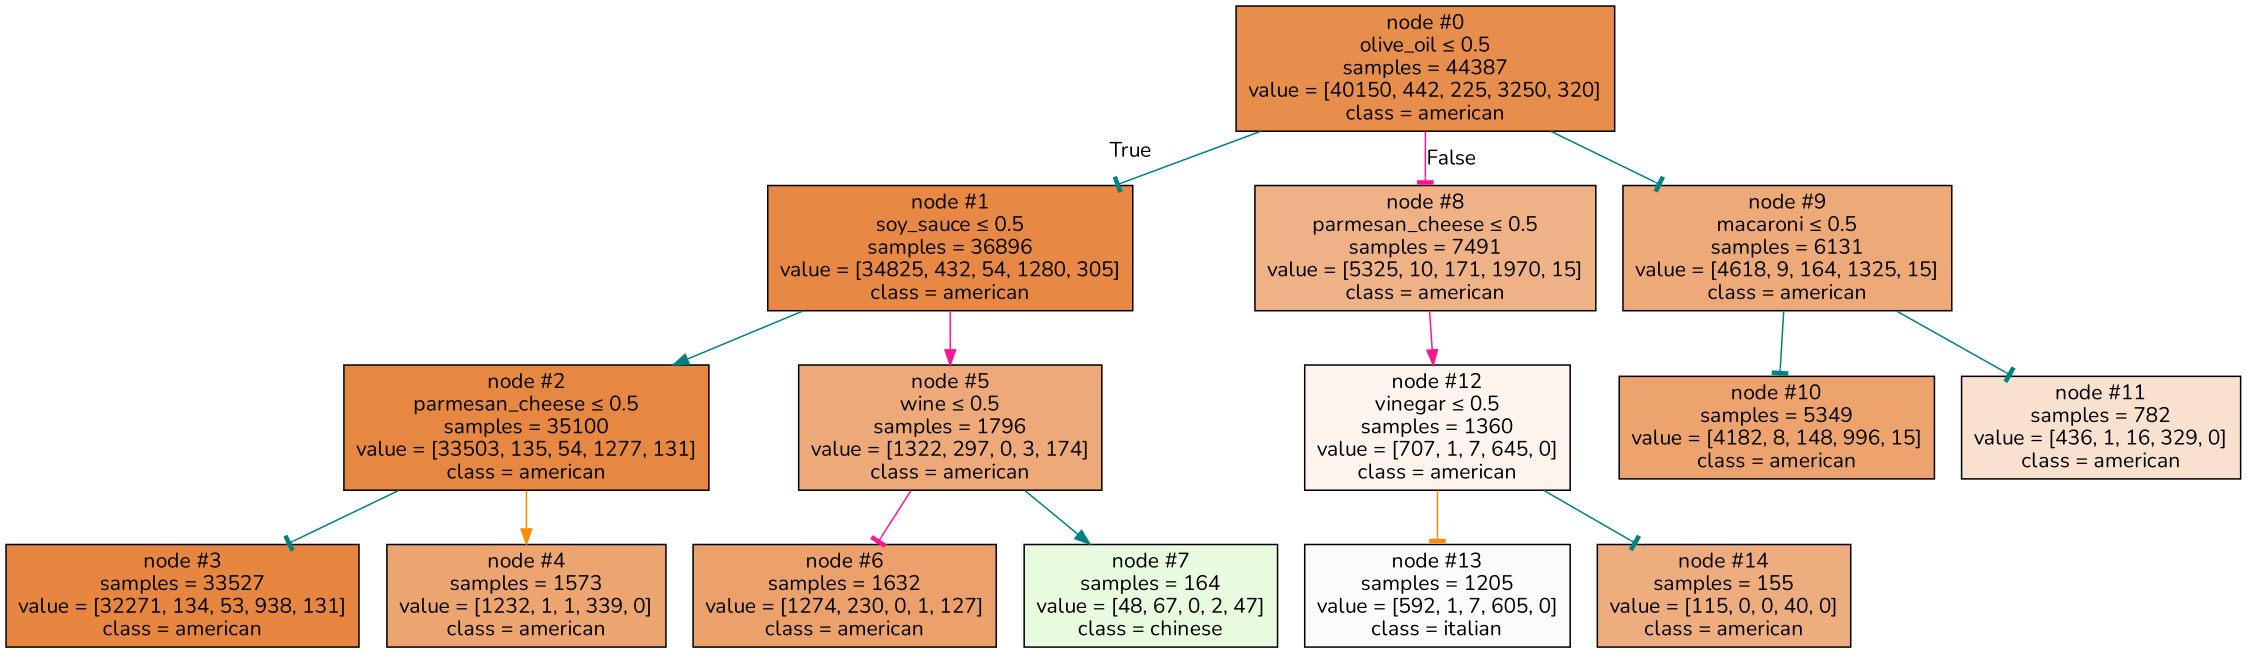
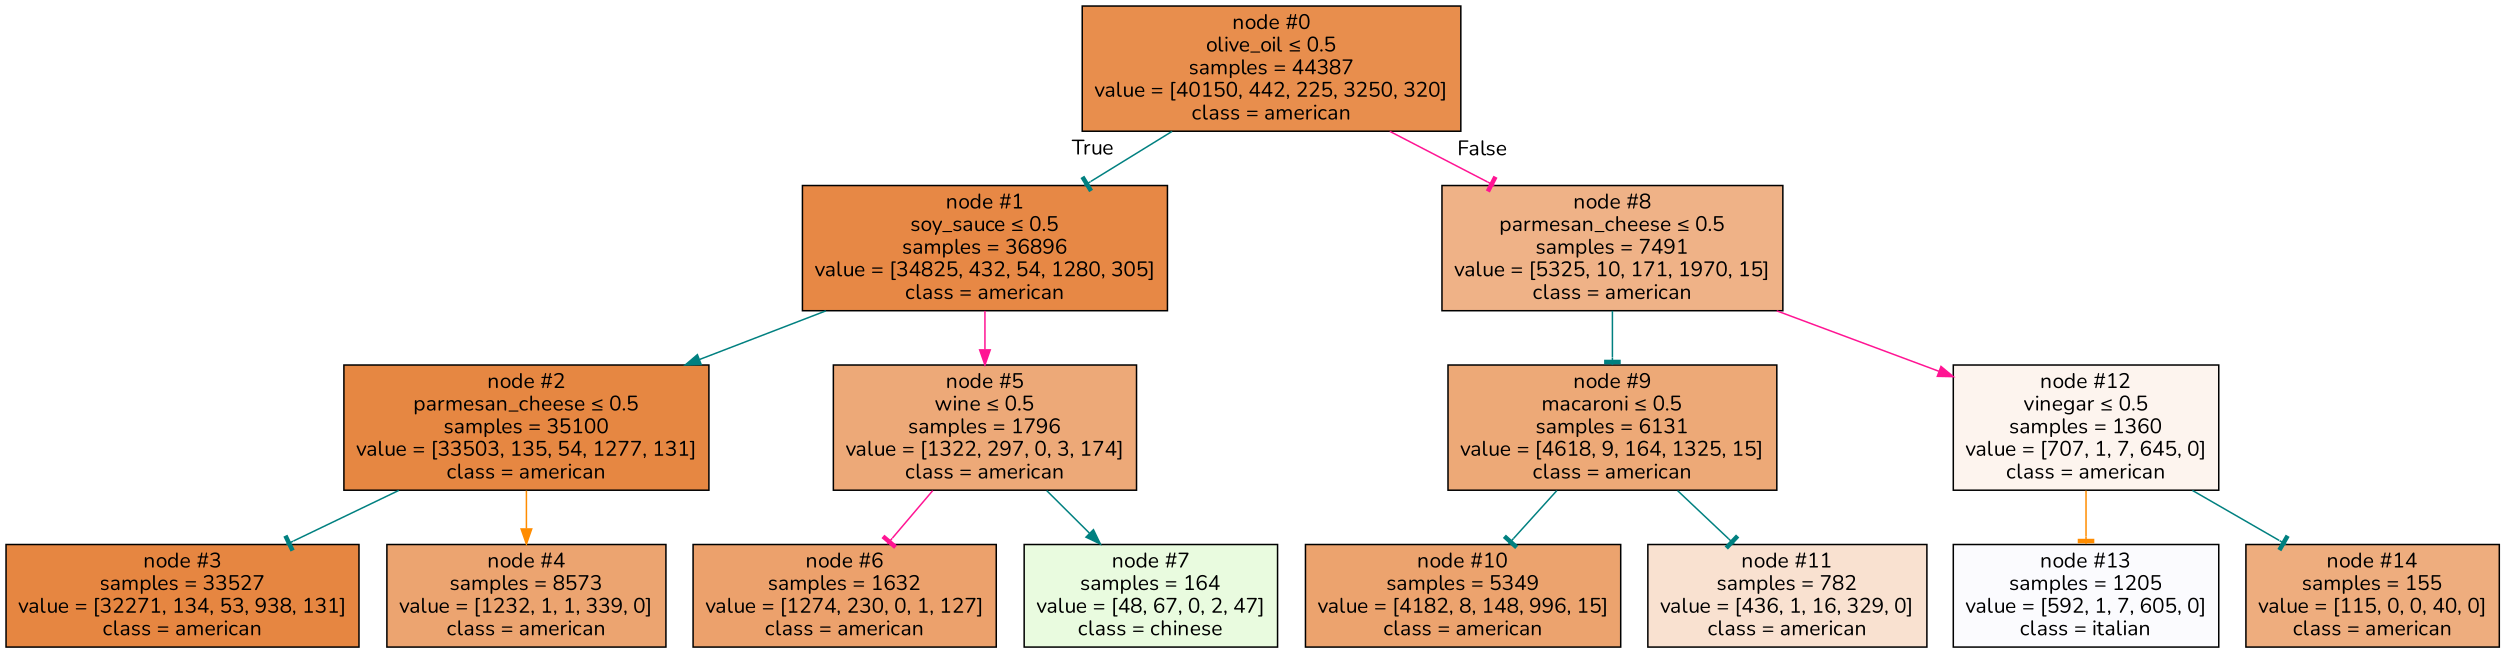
(1603, 157) -> (1612, 334)
(526, 584) -> (526, 584)
